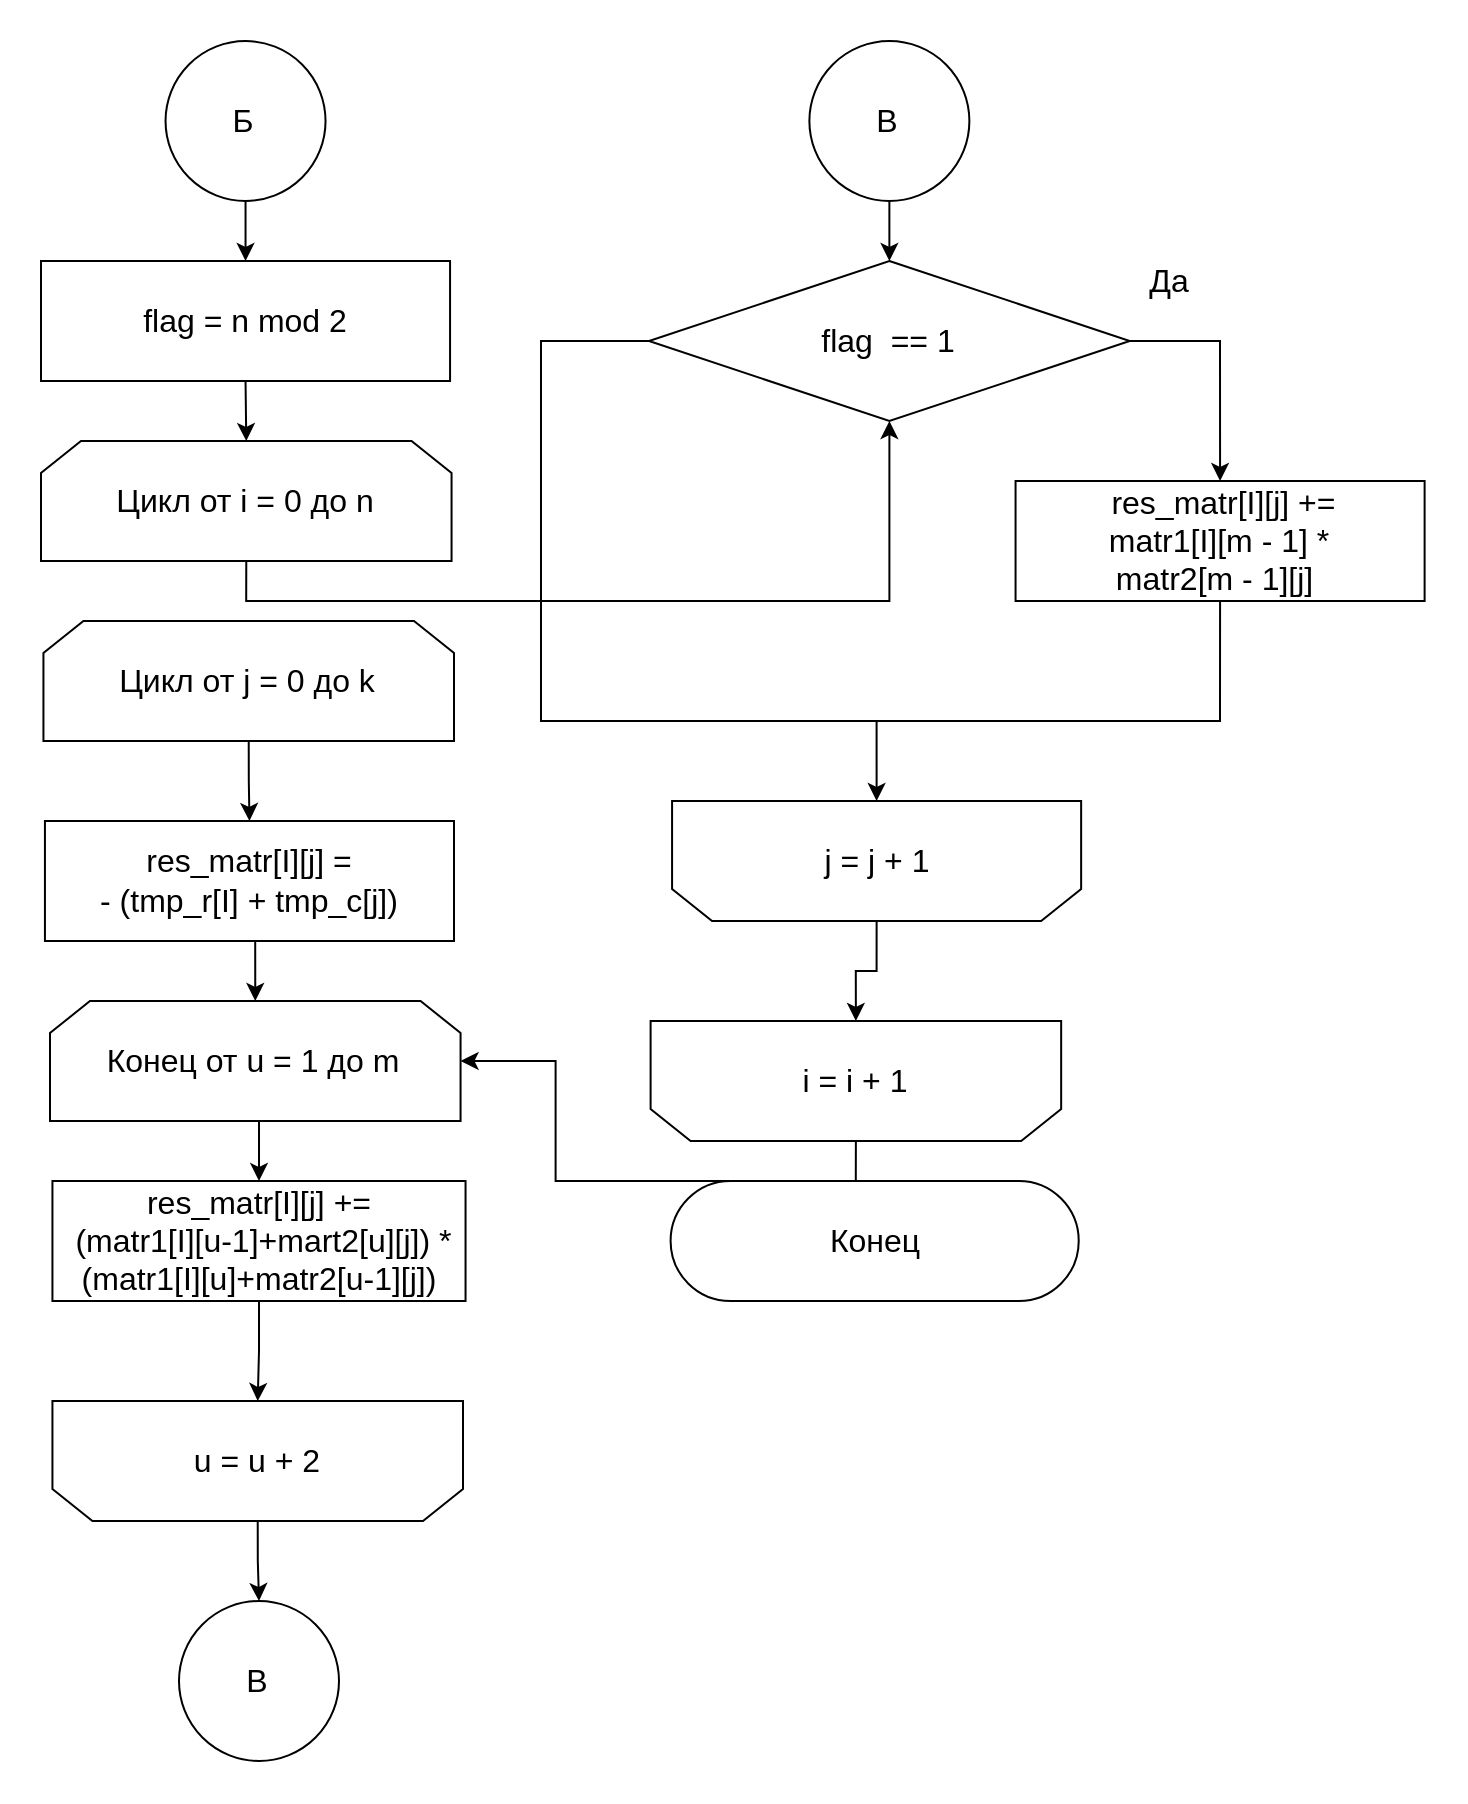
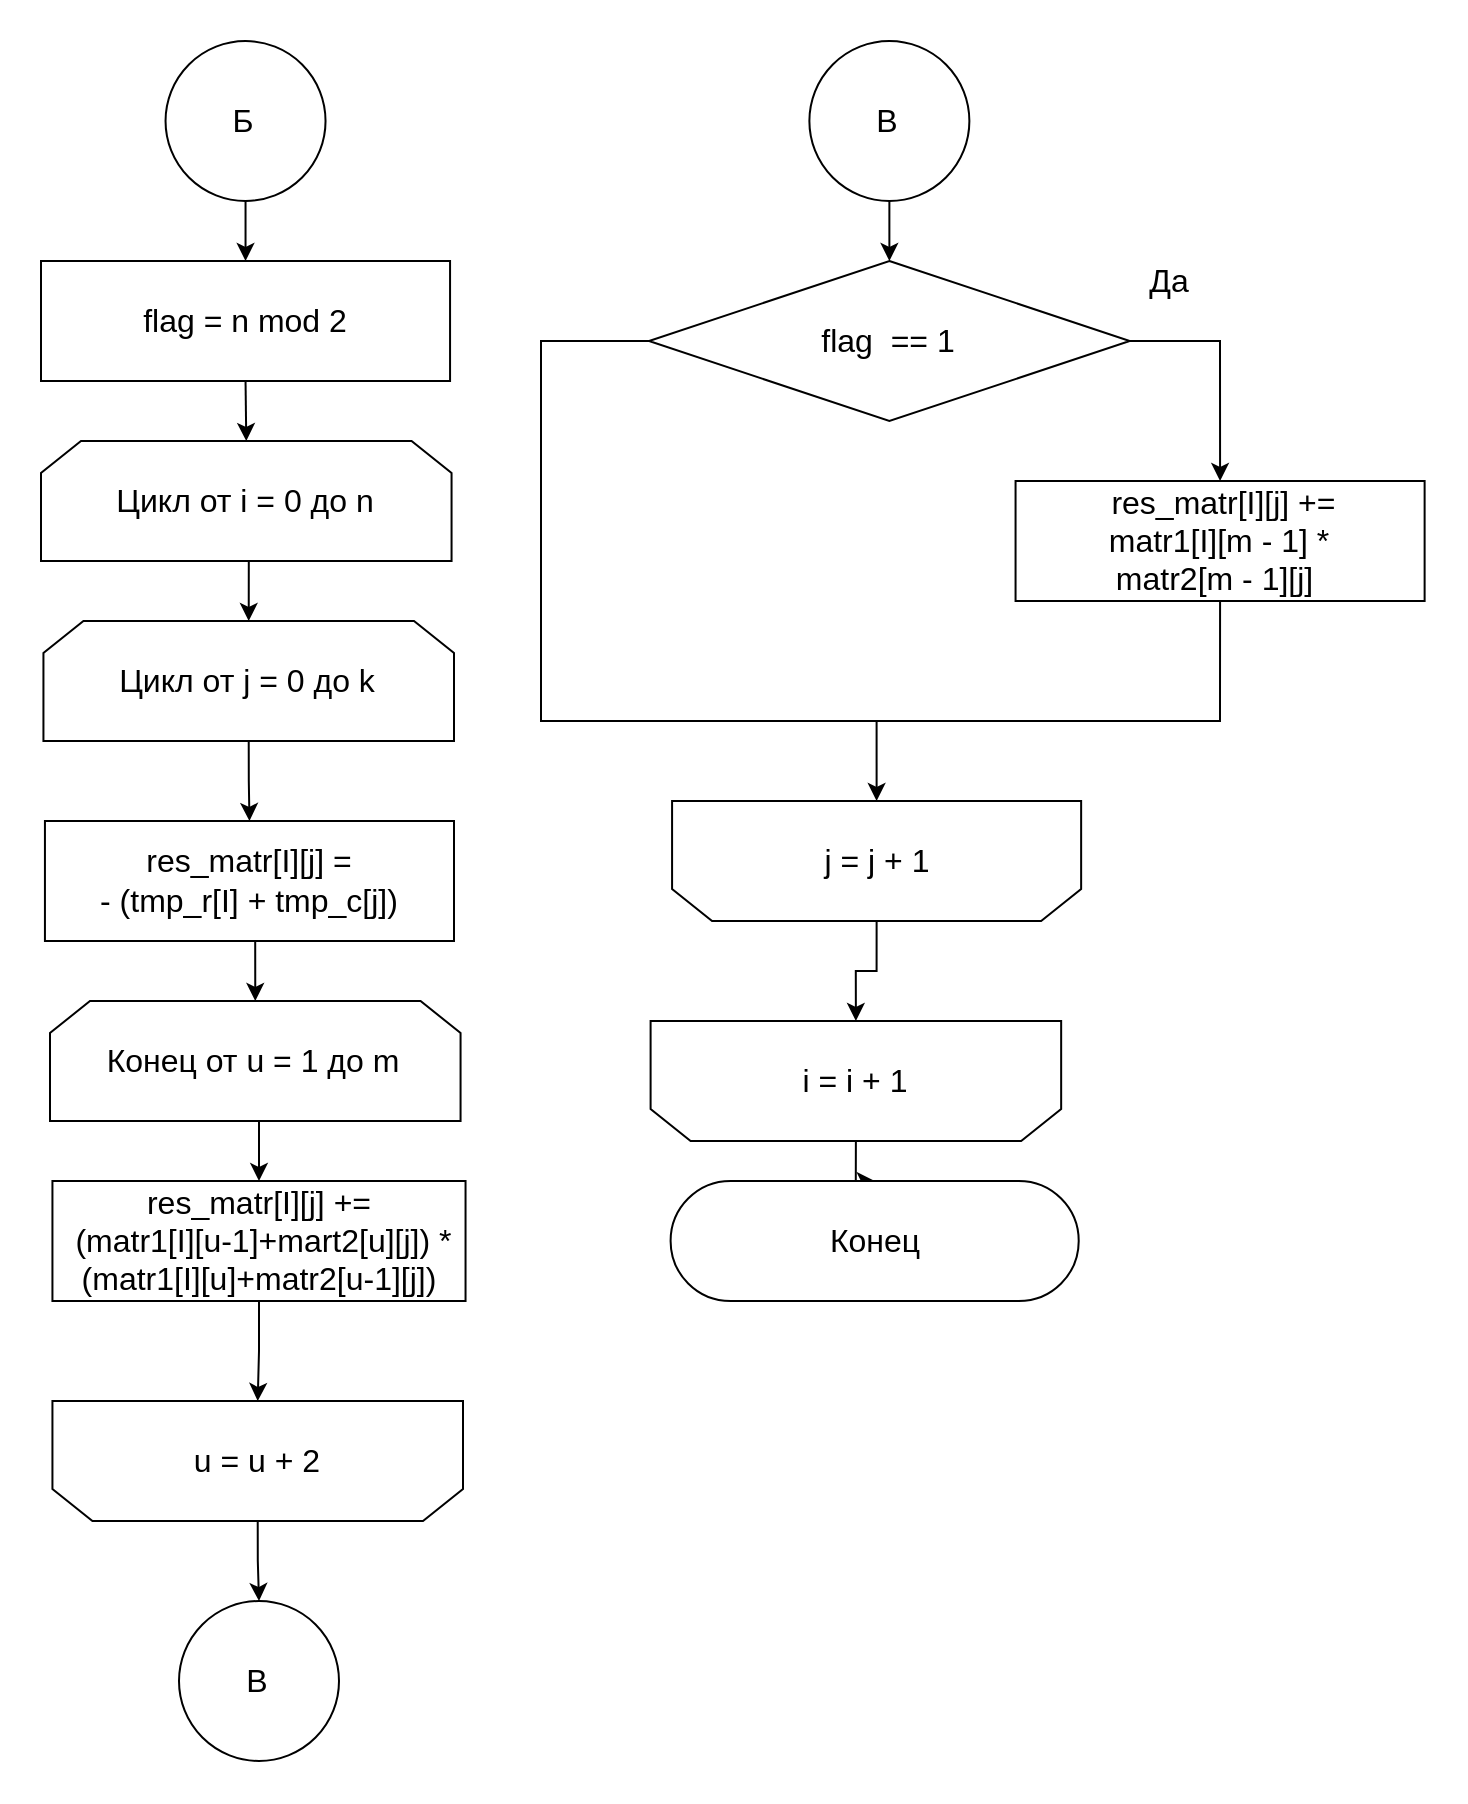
(631, 601) -> (249, 583)
(556, 1164) -> (856, 1177)
